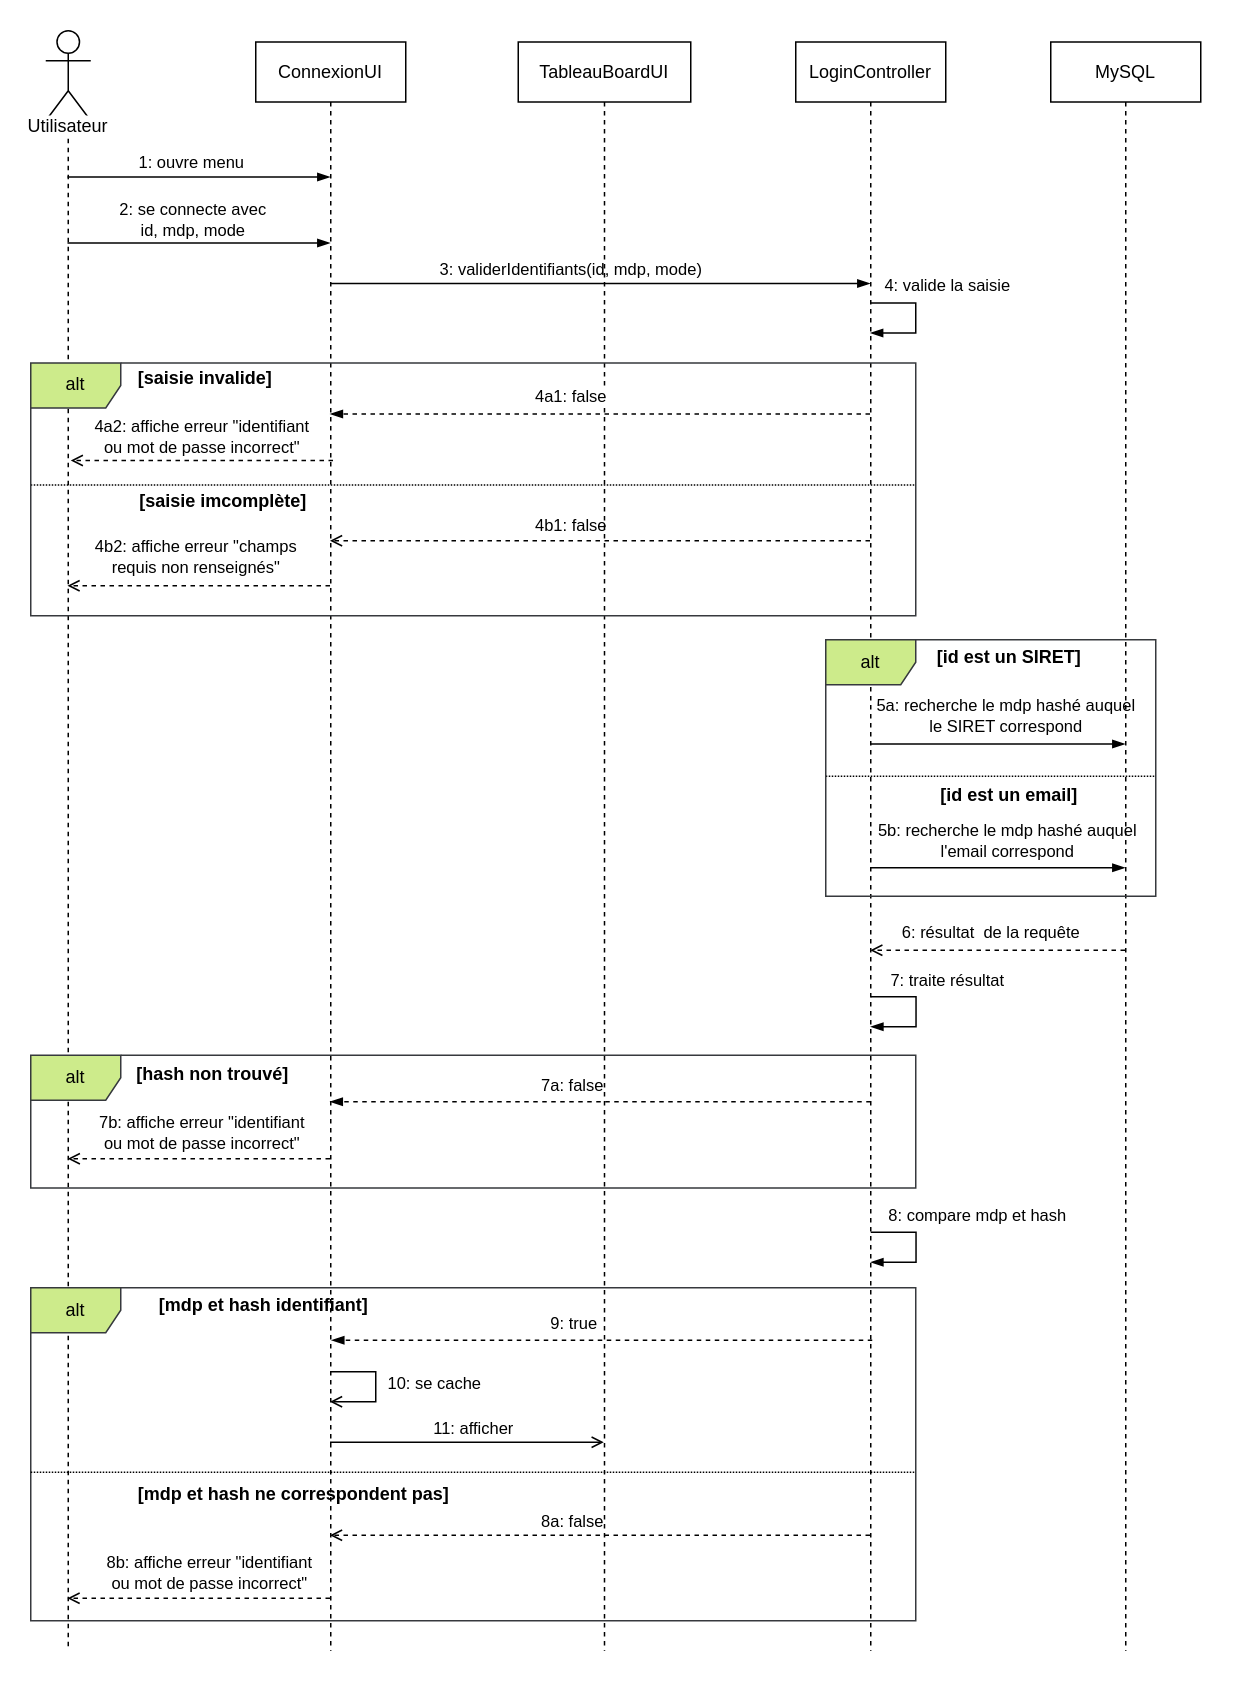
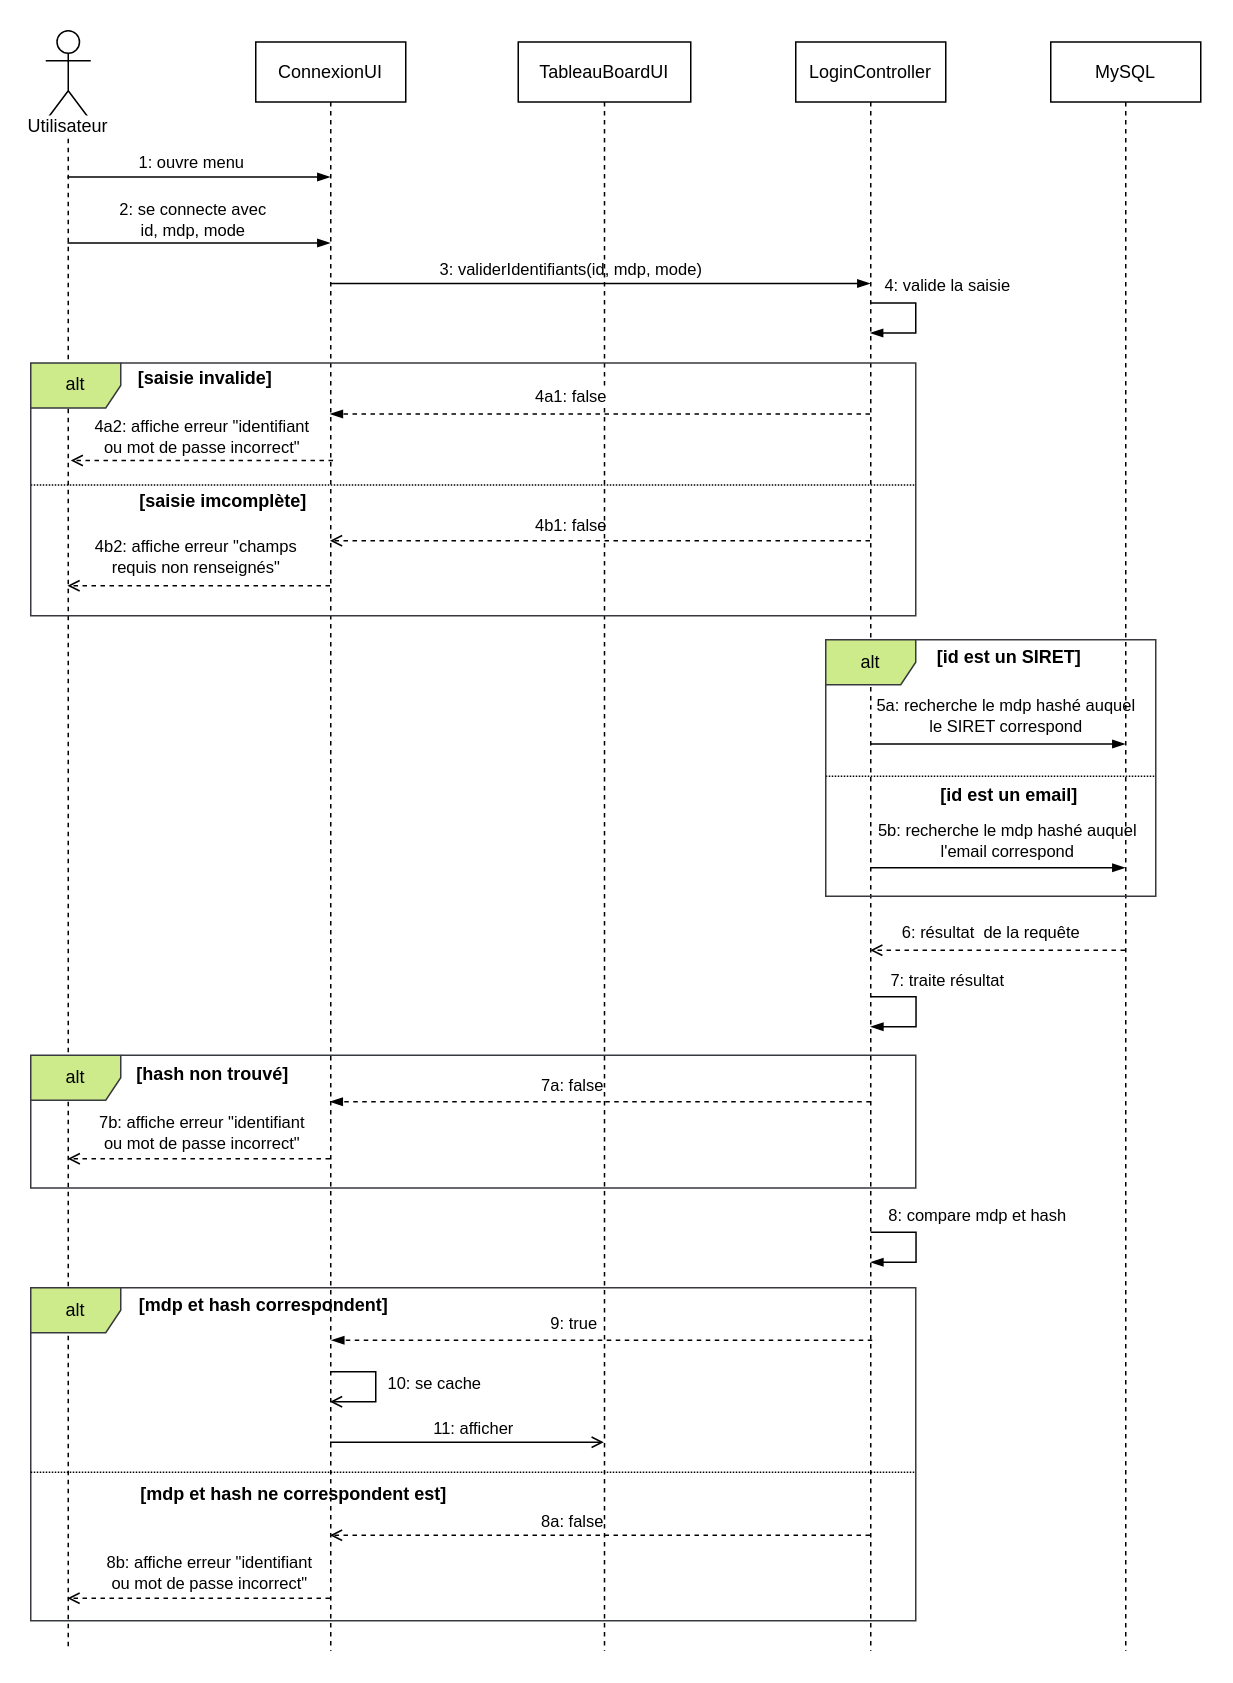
(264, 1306) -> (264, 1306)
(294, 1495) -> (294, 1495)
